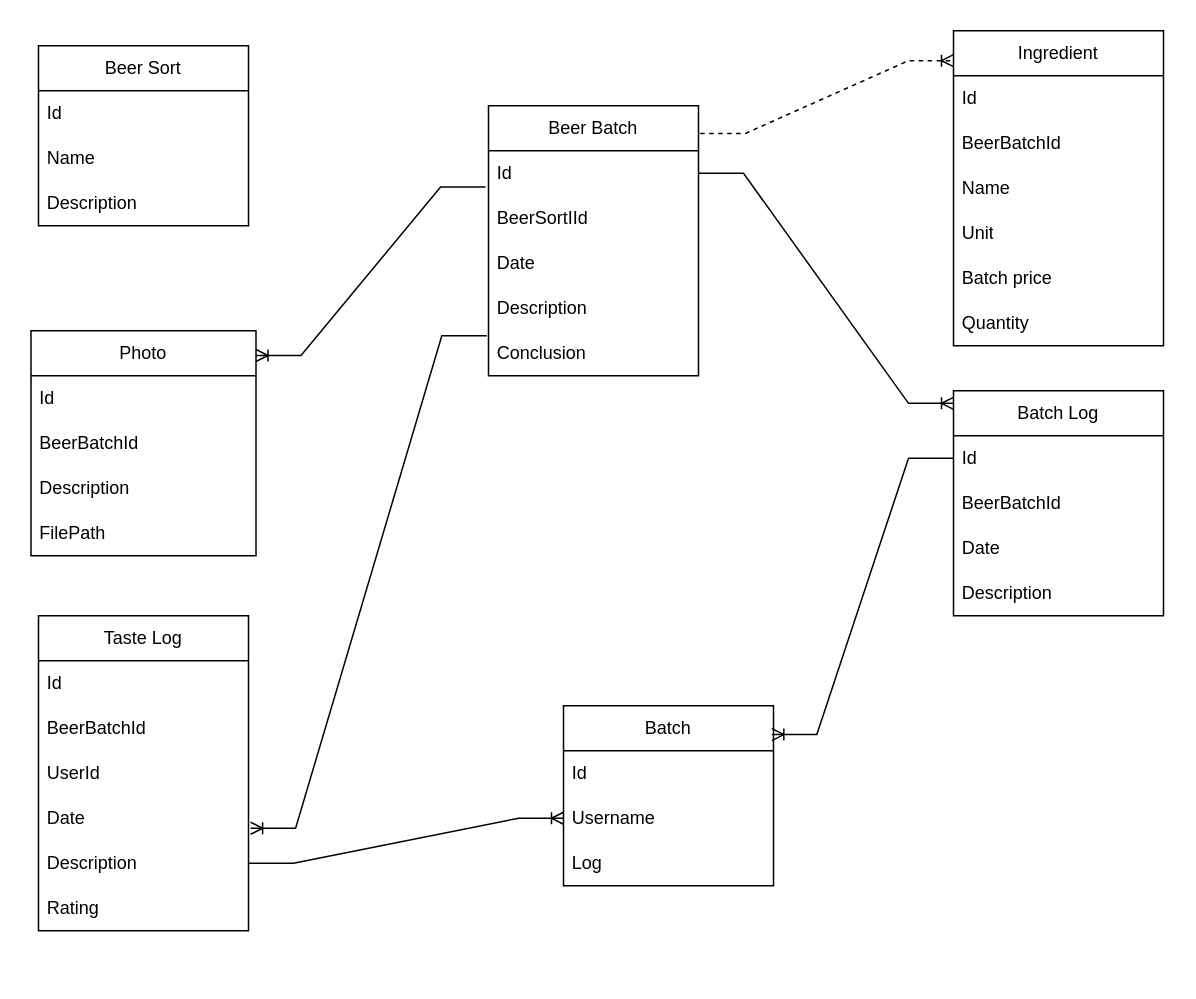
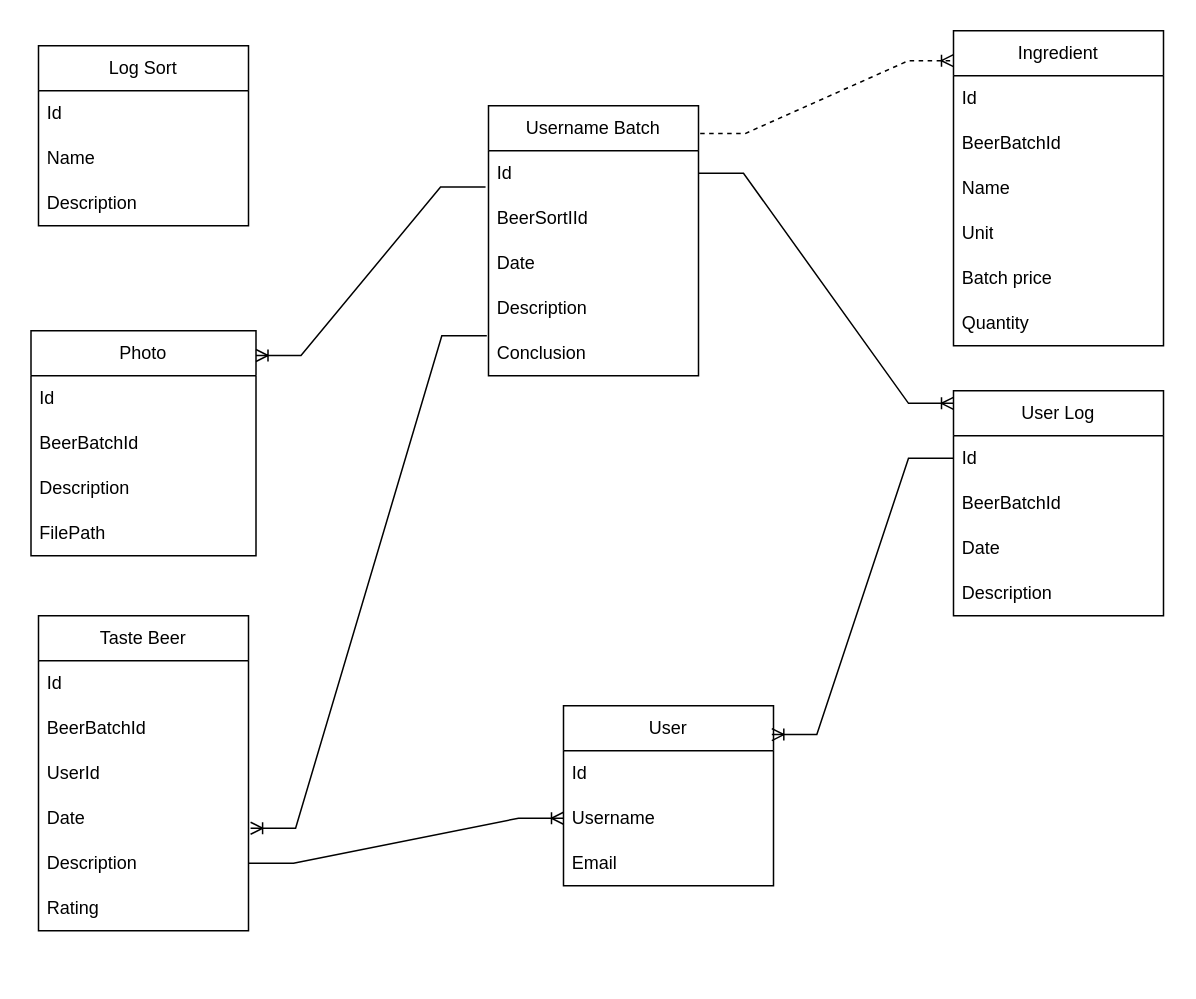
(143, 68) -> (143, 68)
(593, 128) -> (593, 128)
(1058, 413) -> (1058, 413)
(143, 638) -> (143, 638)
(668, 728) -> (668, 728)
(587, 863) -> (593, 863)
